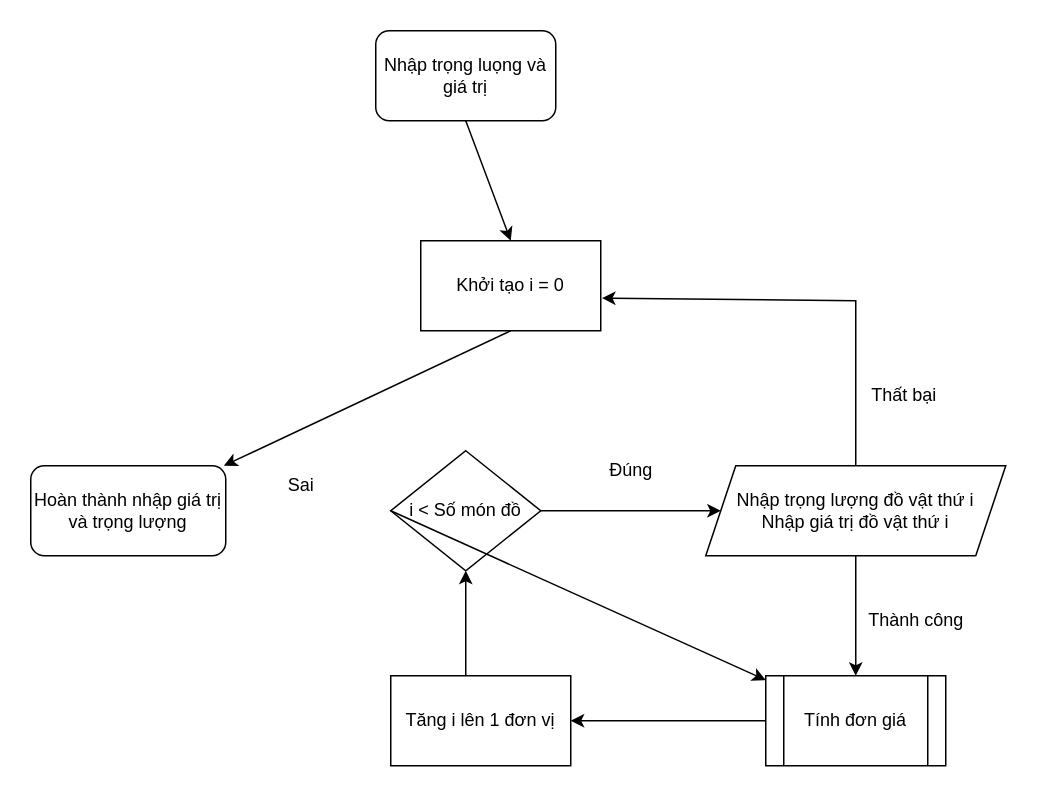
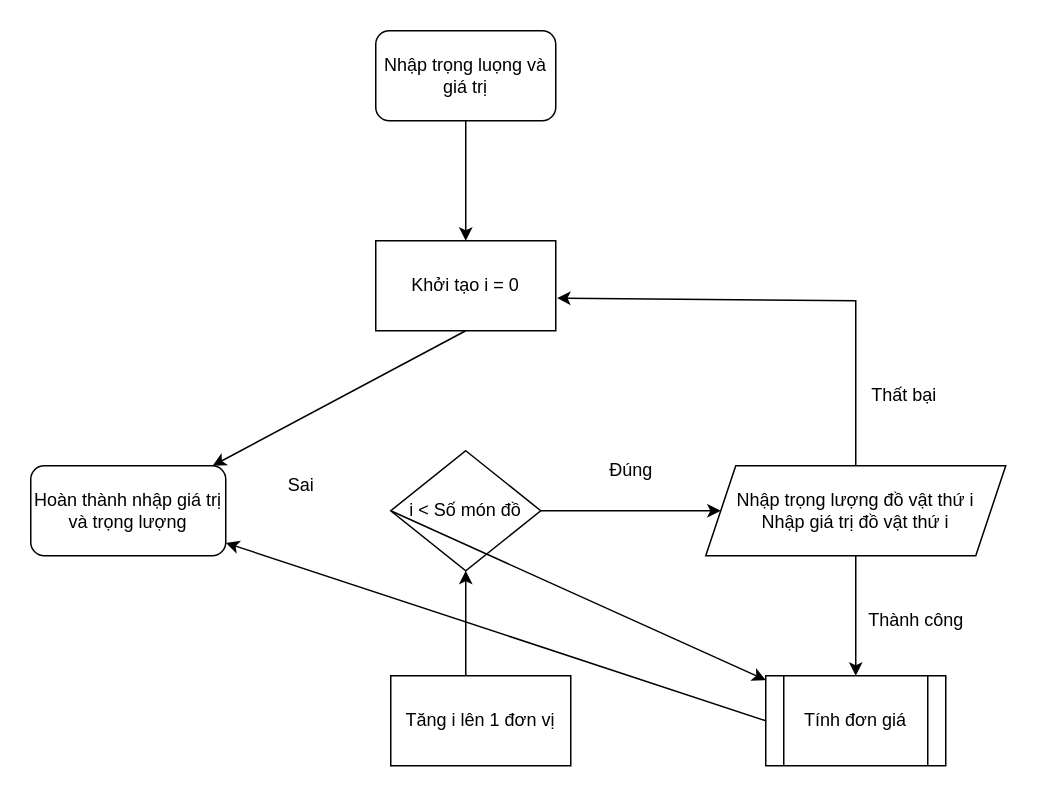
(511, 286) -> (466, 286)
(673, 721) -> (500, 633)
